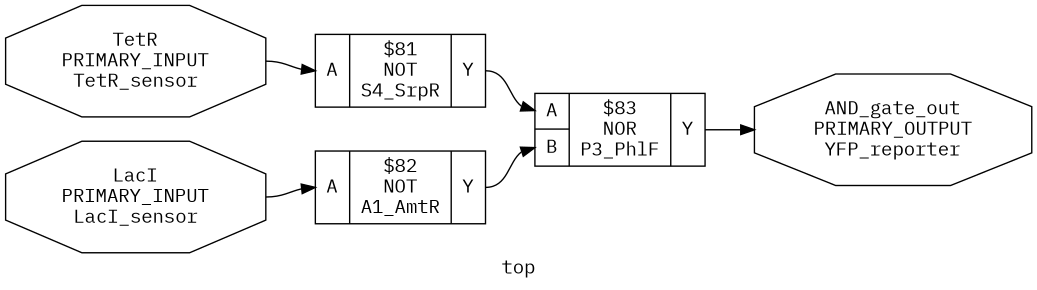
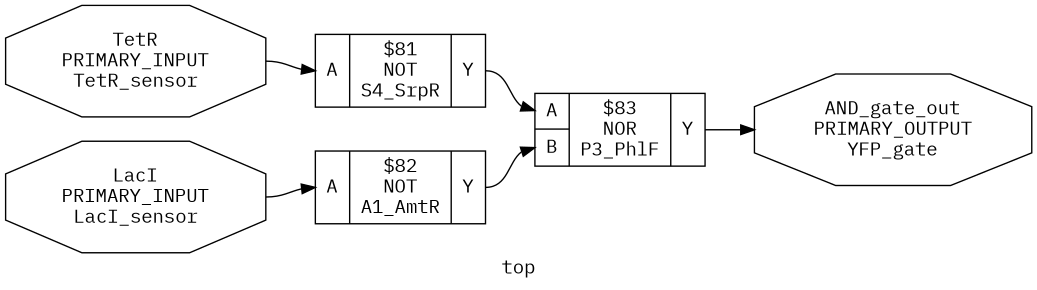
(893, 130) -> (893, 130)
